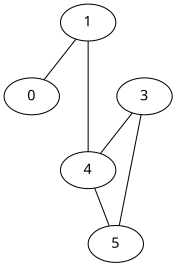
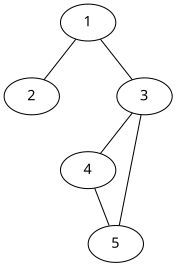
(32, 96) -> (32, 96)
(88, 96) -> (116, 59)
